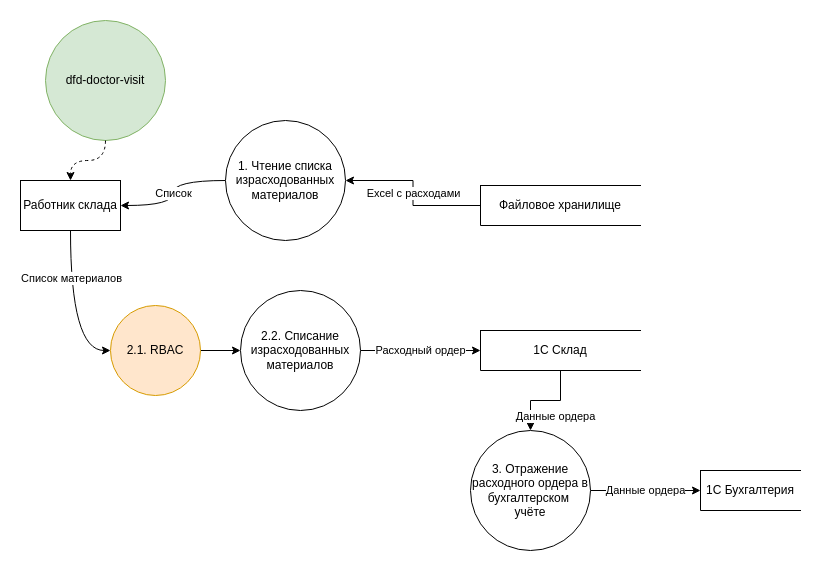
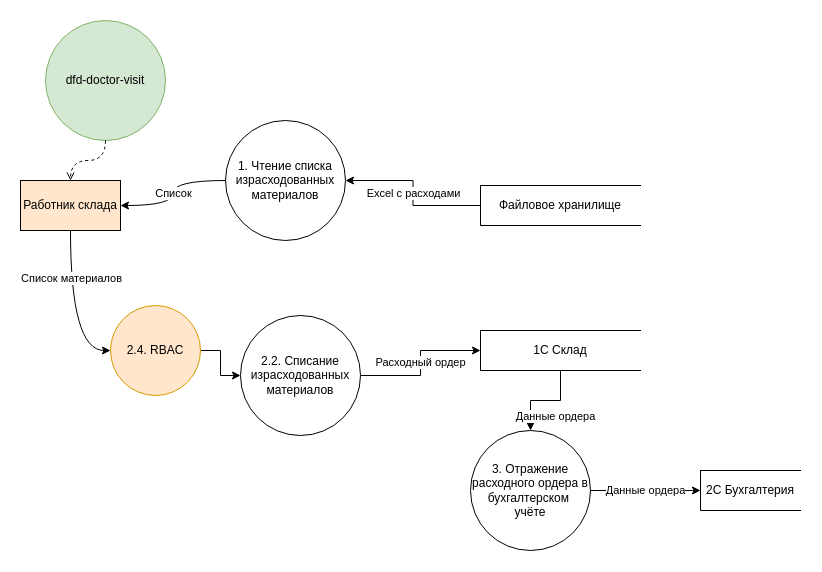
(72, 167) -> (72, 171)
(71, 206) -> (71, 206)
(156, 351) -> (156, 351)
(301, 351) -> (301, 376)
(751, 491) -> (751, 491)
